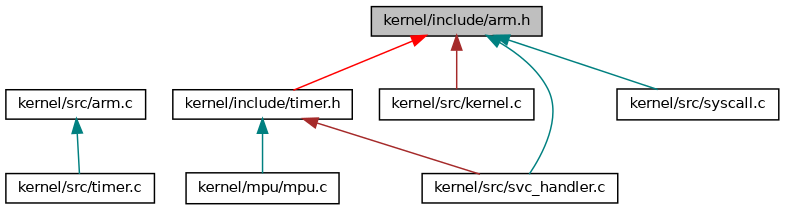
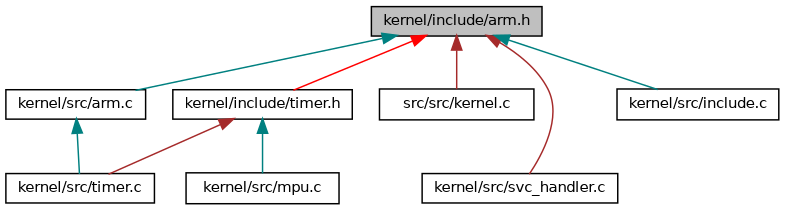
none -> (259, 64)
(552, 100) -> (552, 100)
(457, 104) -> (457, 104)
(698, 104) -> (698, 104)
(399, 149) -> (164, 149)
(263, 188) -> (263, 188)
